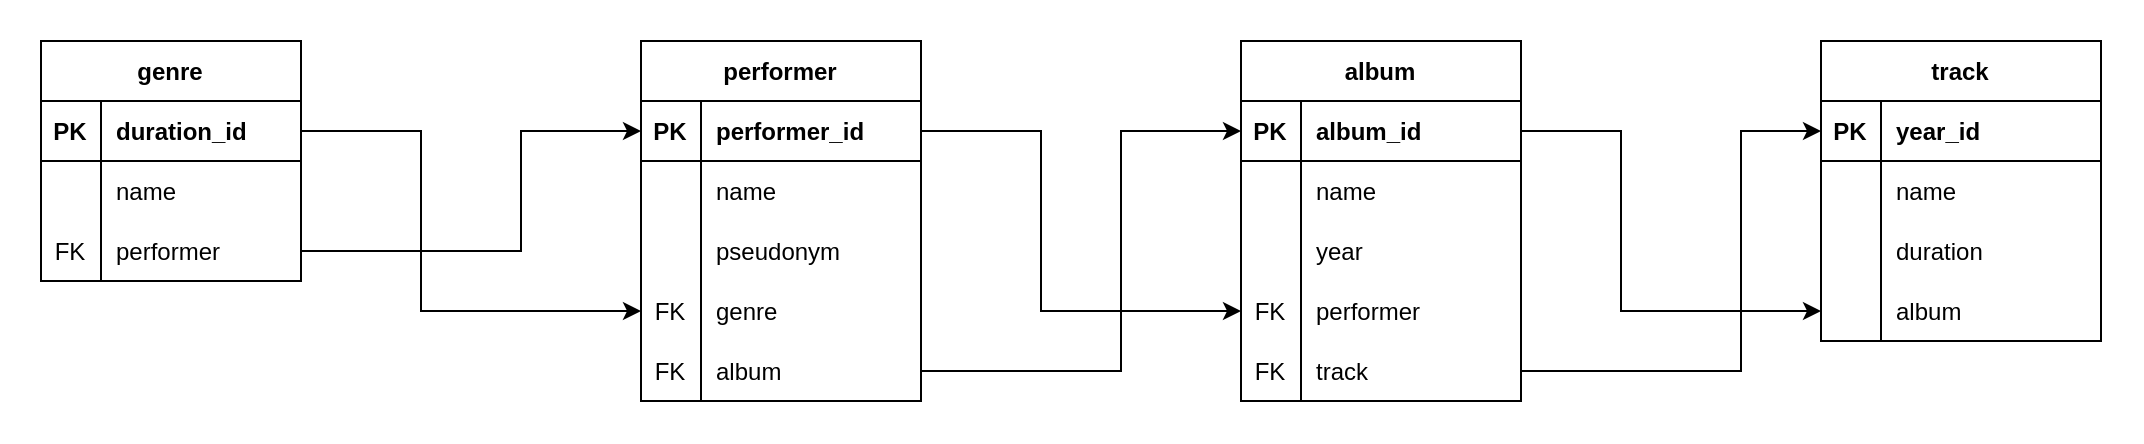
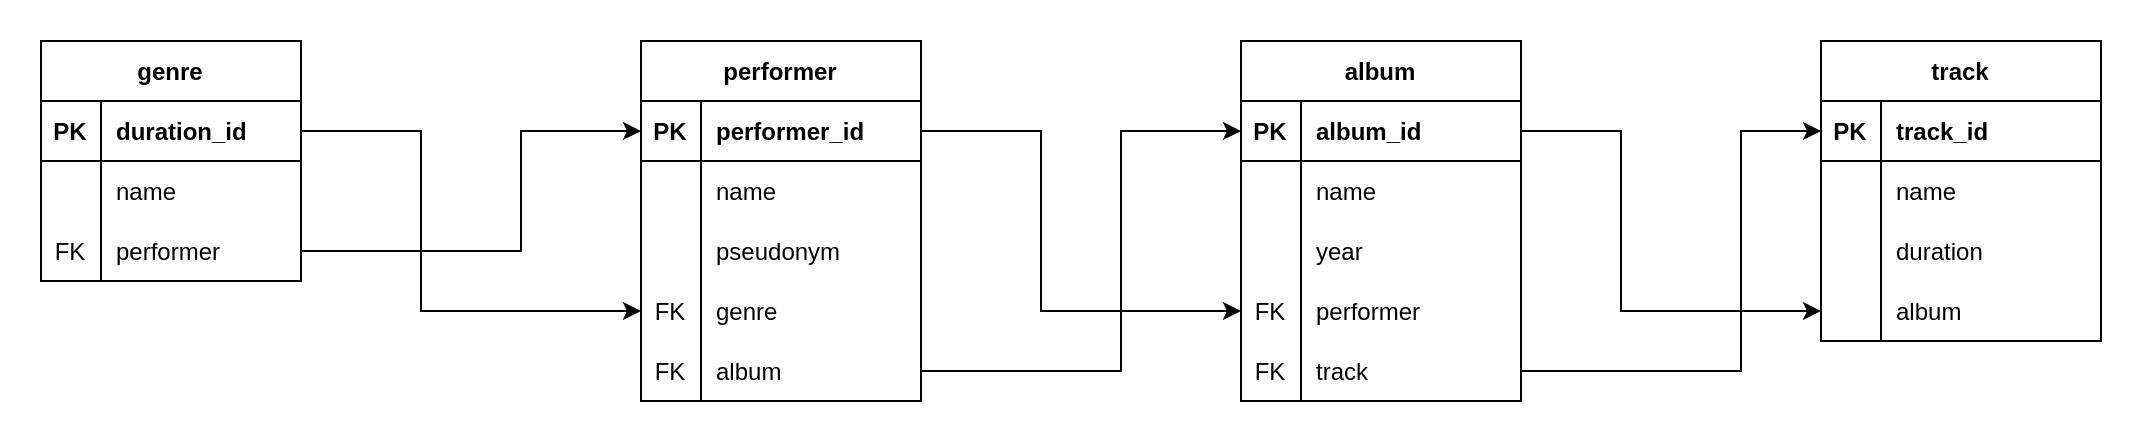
(1940, 132) -> (1947, 132)
